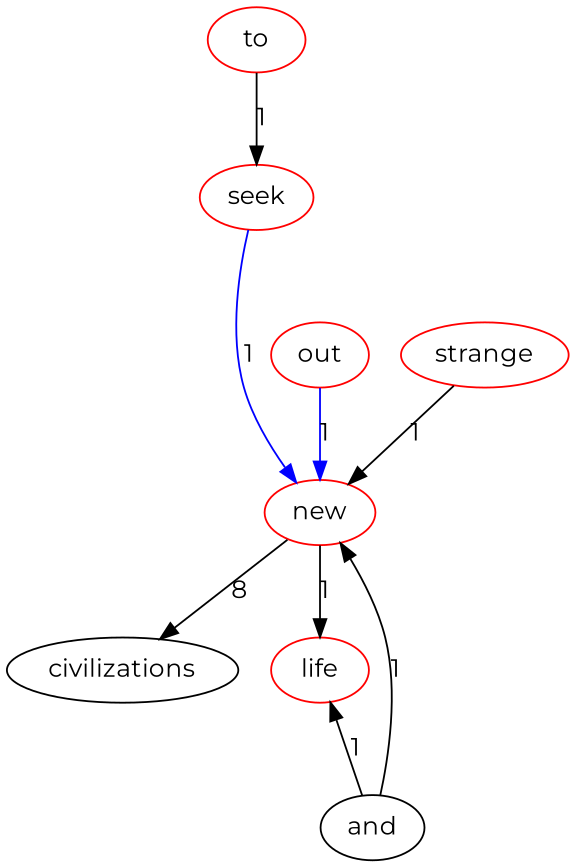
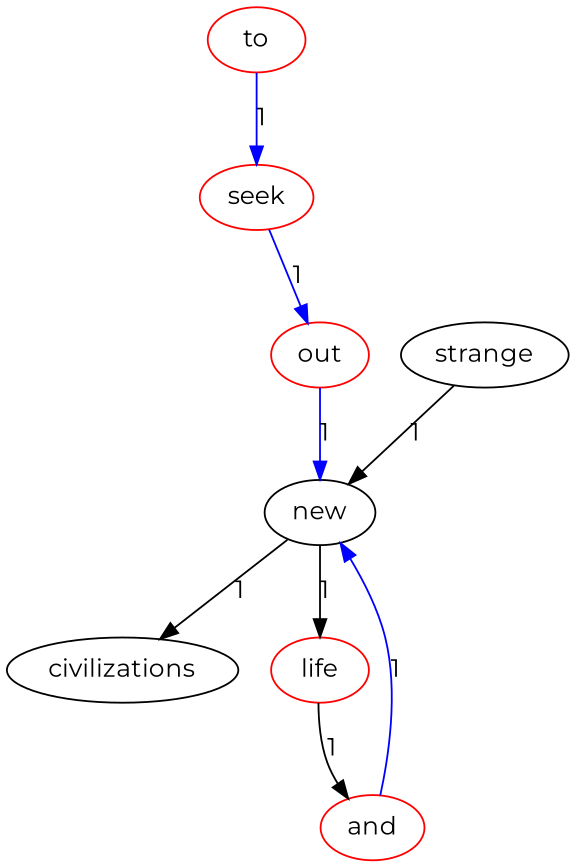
(257, 110) -> (257, 110)
(238, 354) -> (285, 268)
(485, 355) -> (485, 355)
(320, 513) -> (320, 513)
(240, 591) -> (240, 591)
(391, 674) -> (391, 674)
(349, 758) -> (322, 745)
(373, 828) -> (373, 828)
